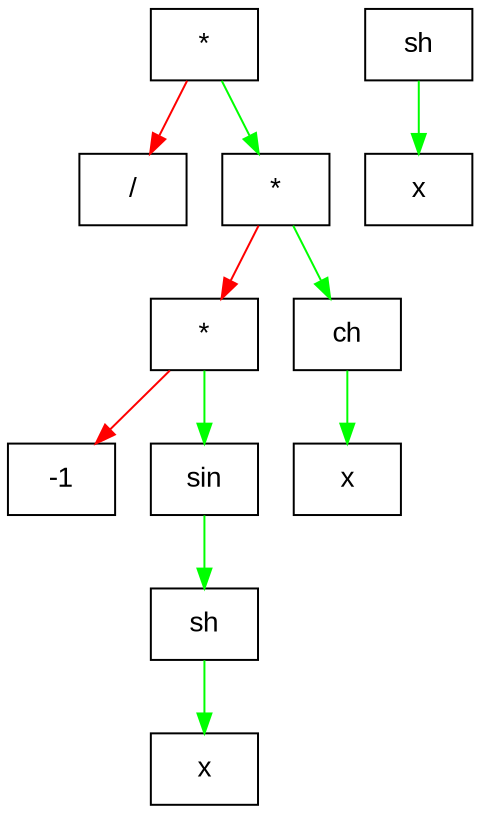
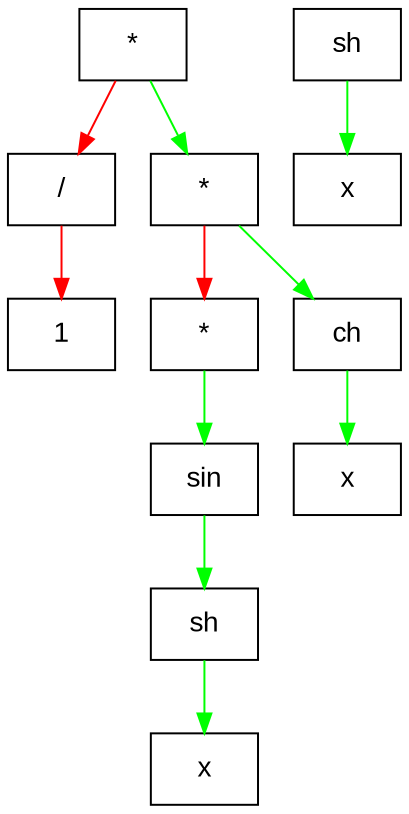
none -> (62, 334)
(62, 479) -> none
